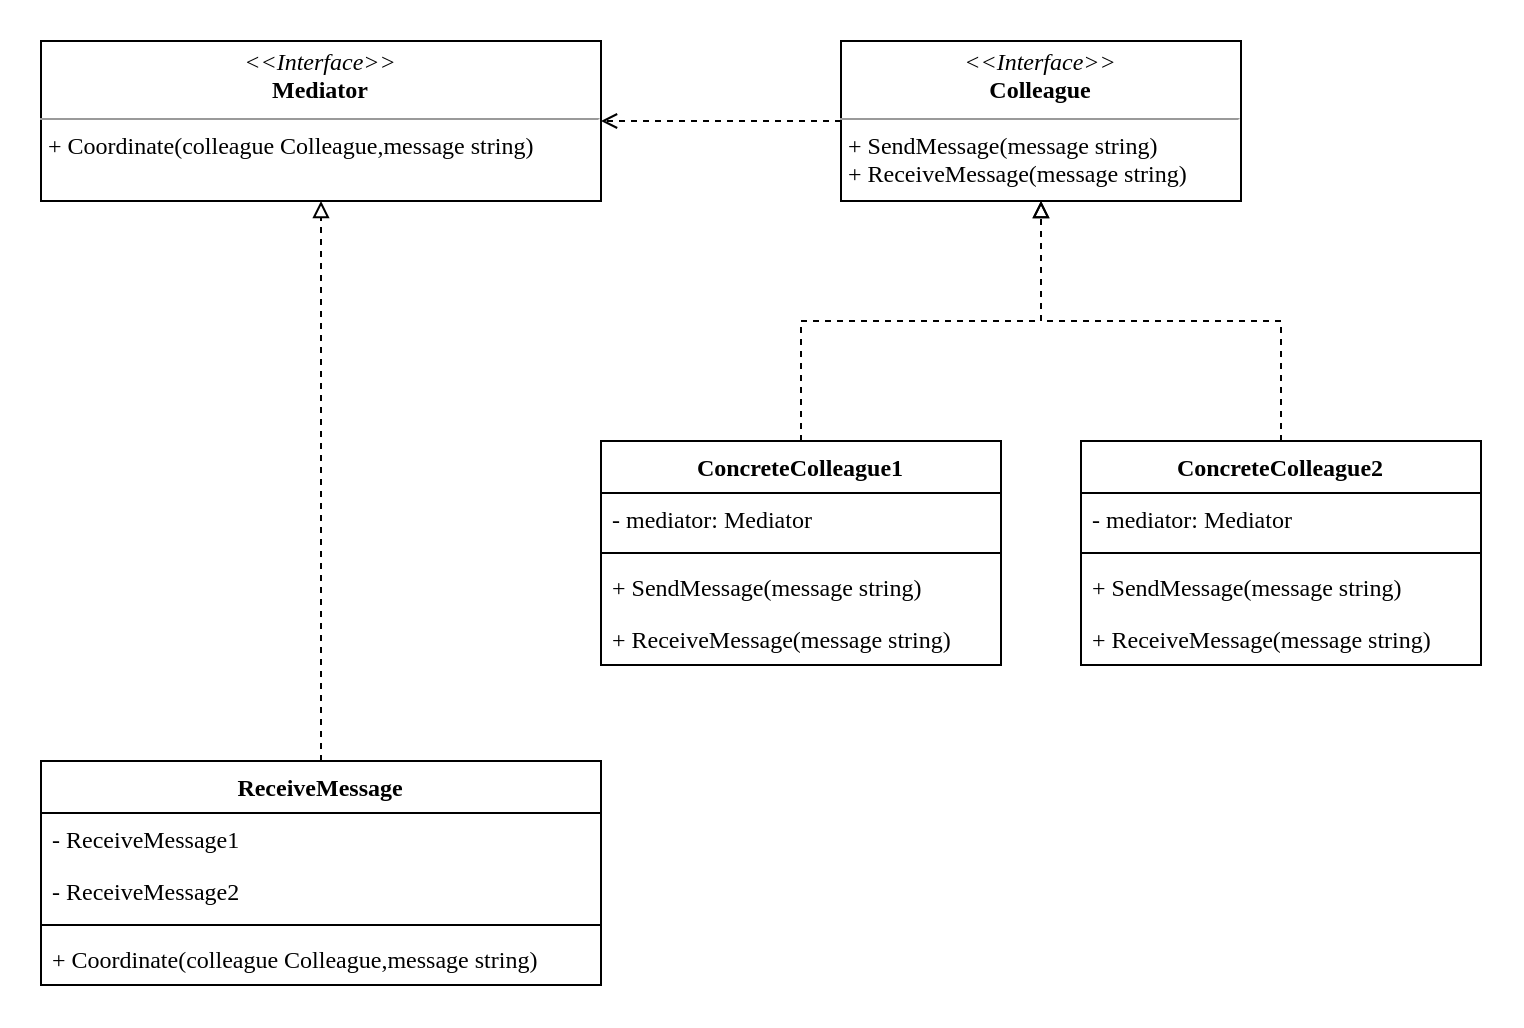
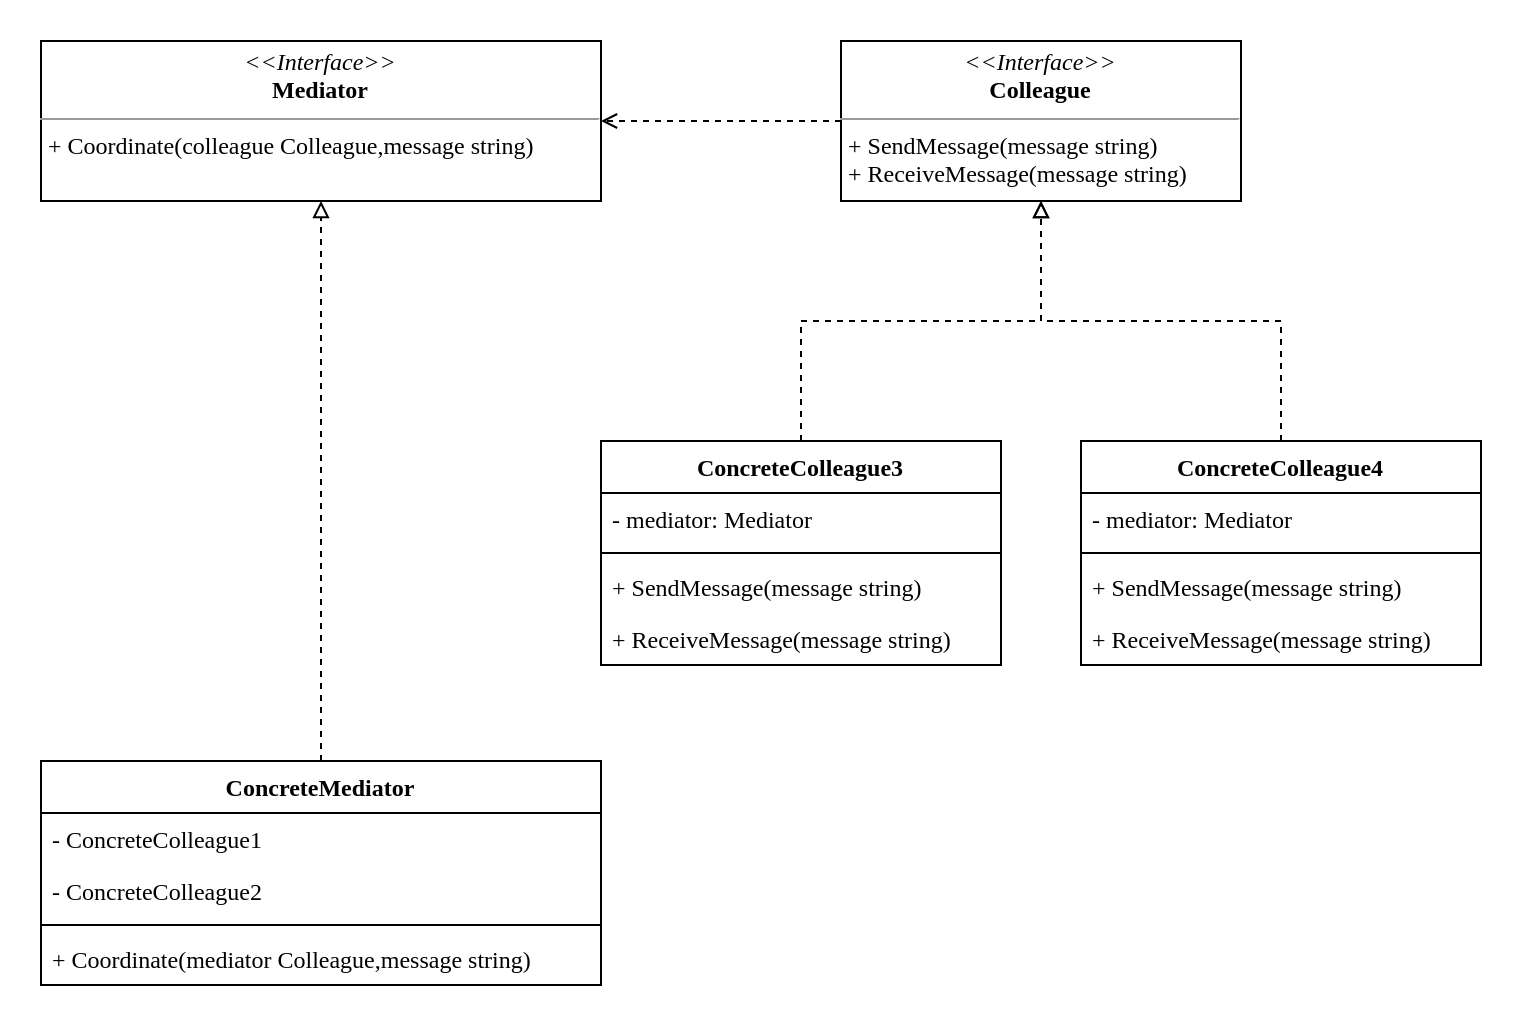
(800, 468) -> (800, 468)
(1280, 468) -> (1280, 468)
(320, 788) -> (320, 788)
(160, 840) -> (177, 840)
(160, 892) -> (177, 892)
(343, 960) -> (340, 960)
